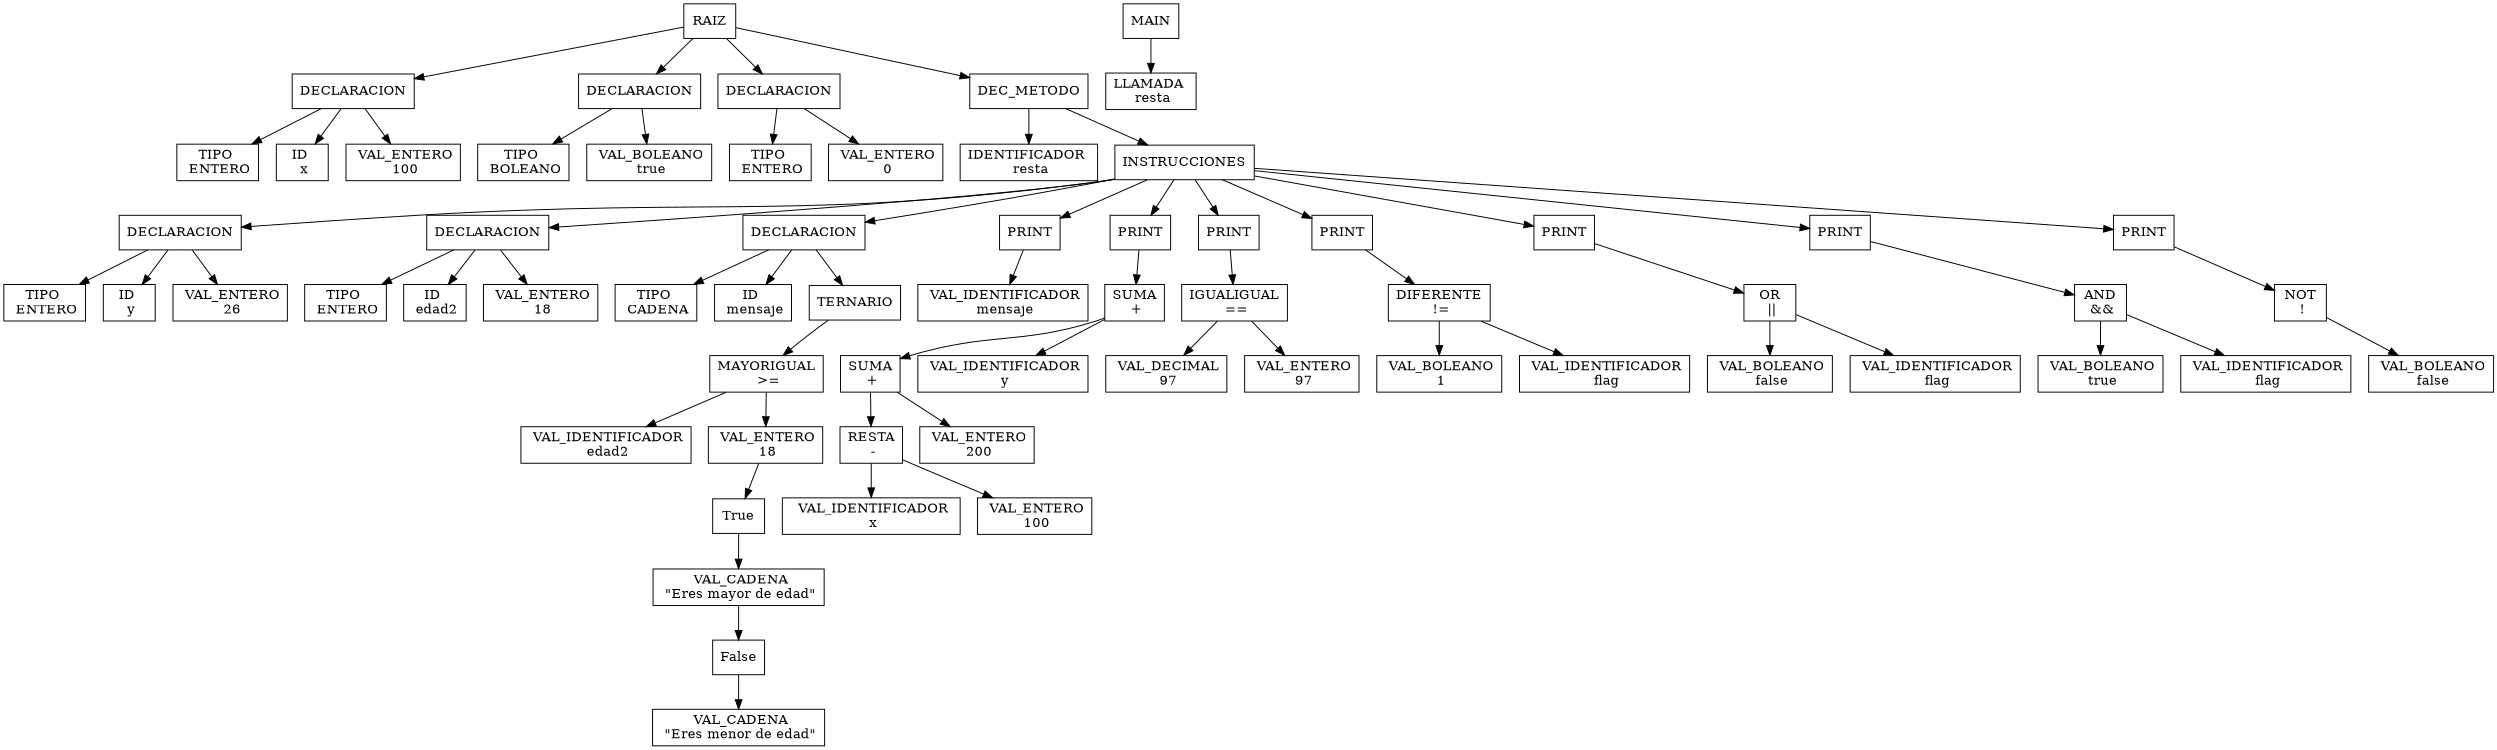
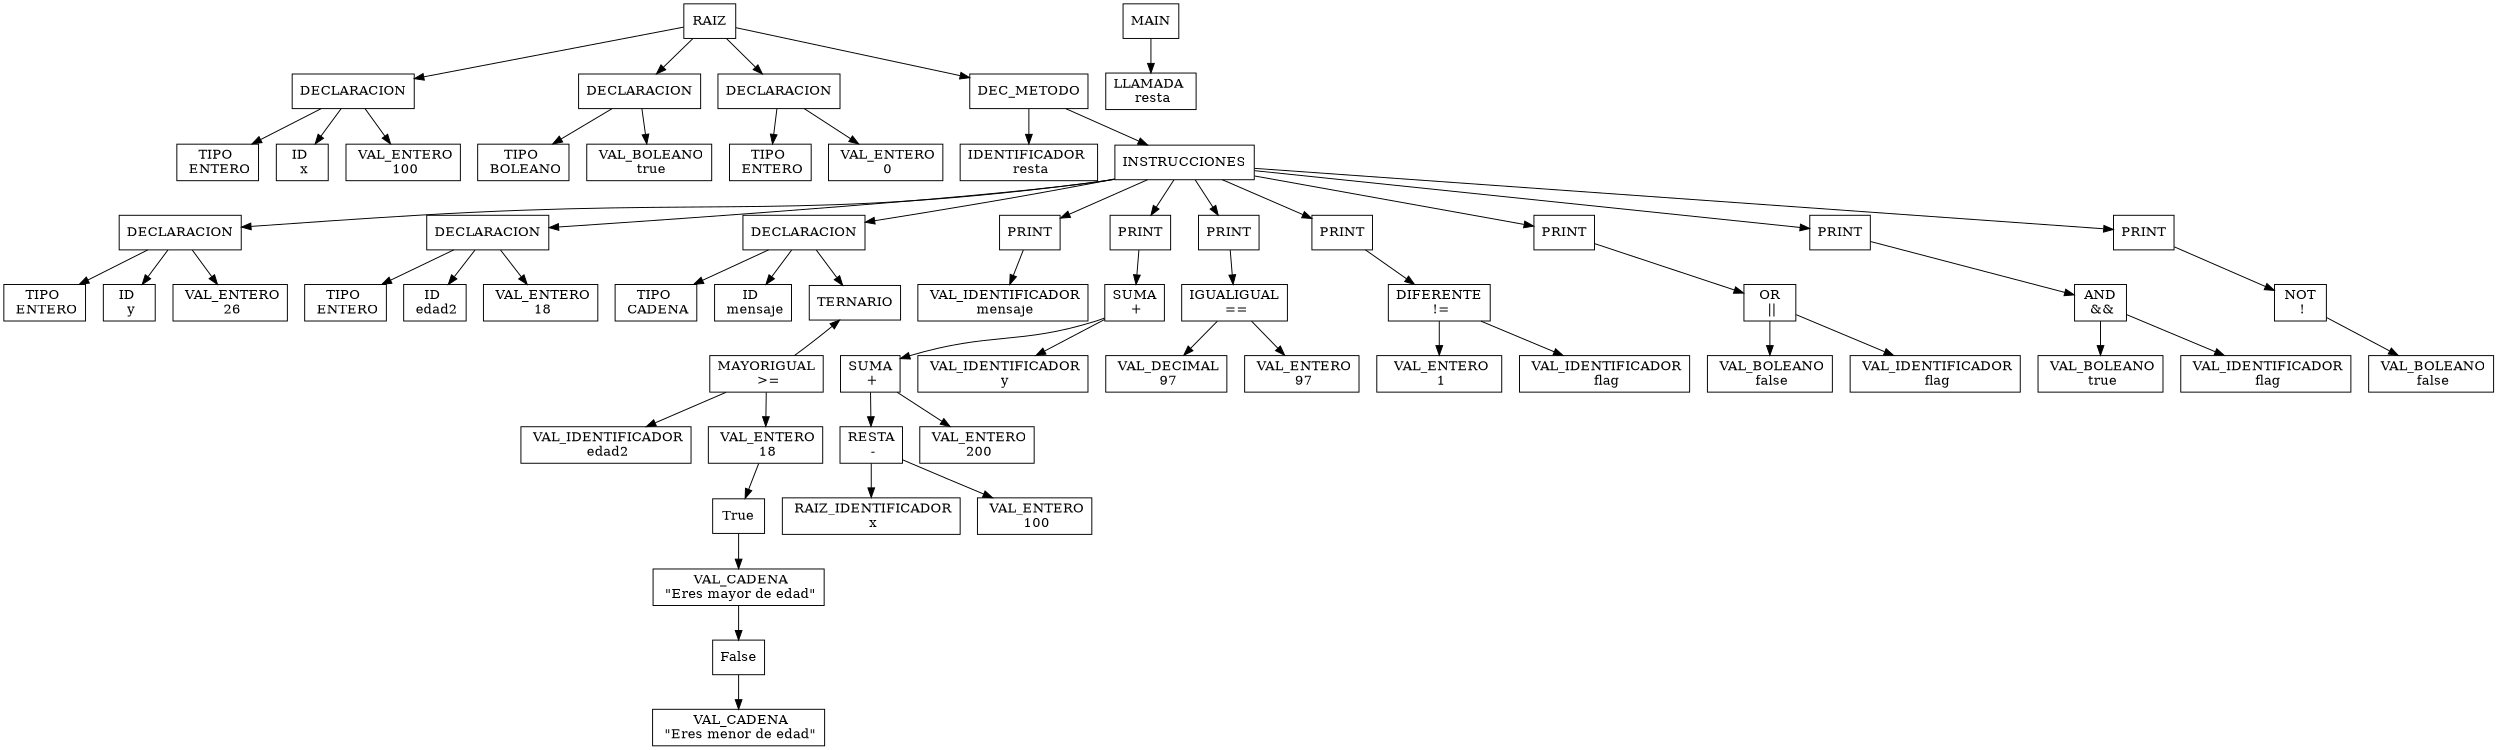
(809, 334) -> (814, 341)
(1439, 374) -> (1439, 374)
(871, 516) -> (871, 516)
